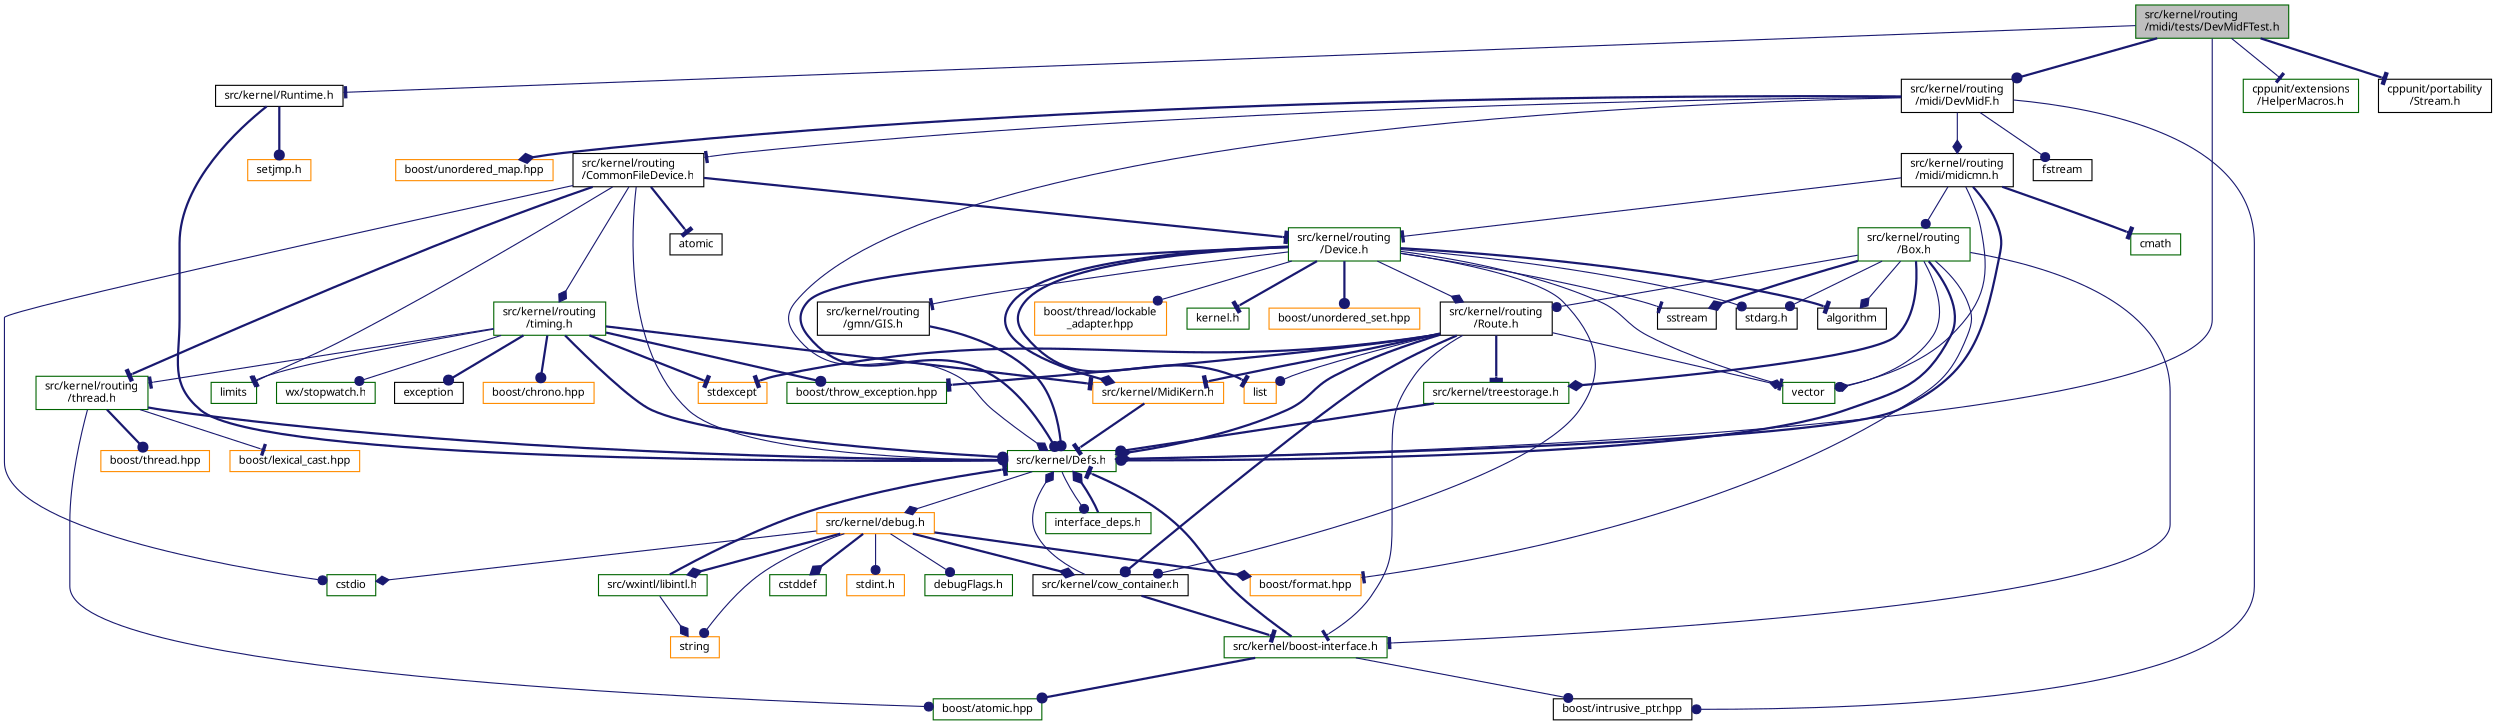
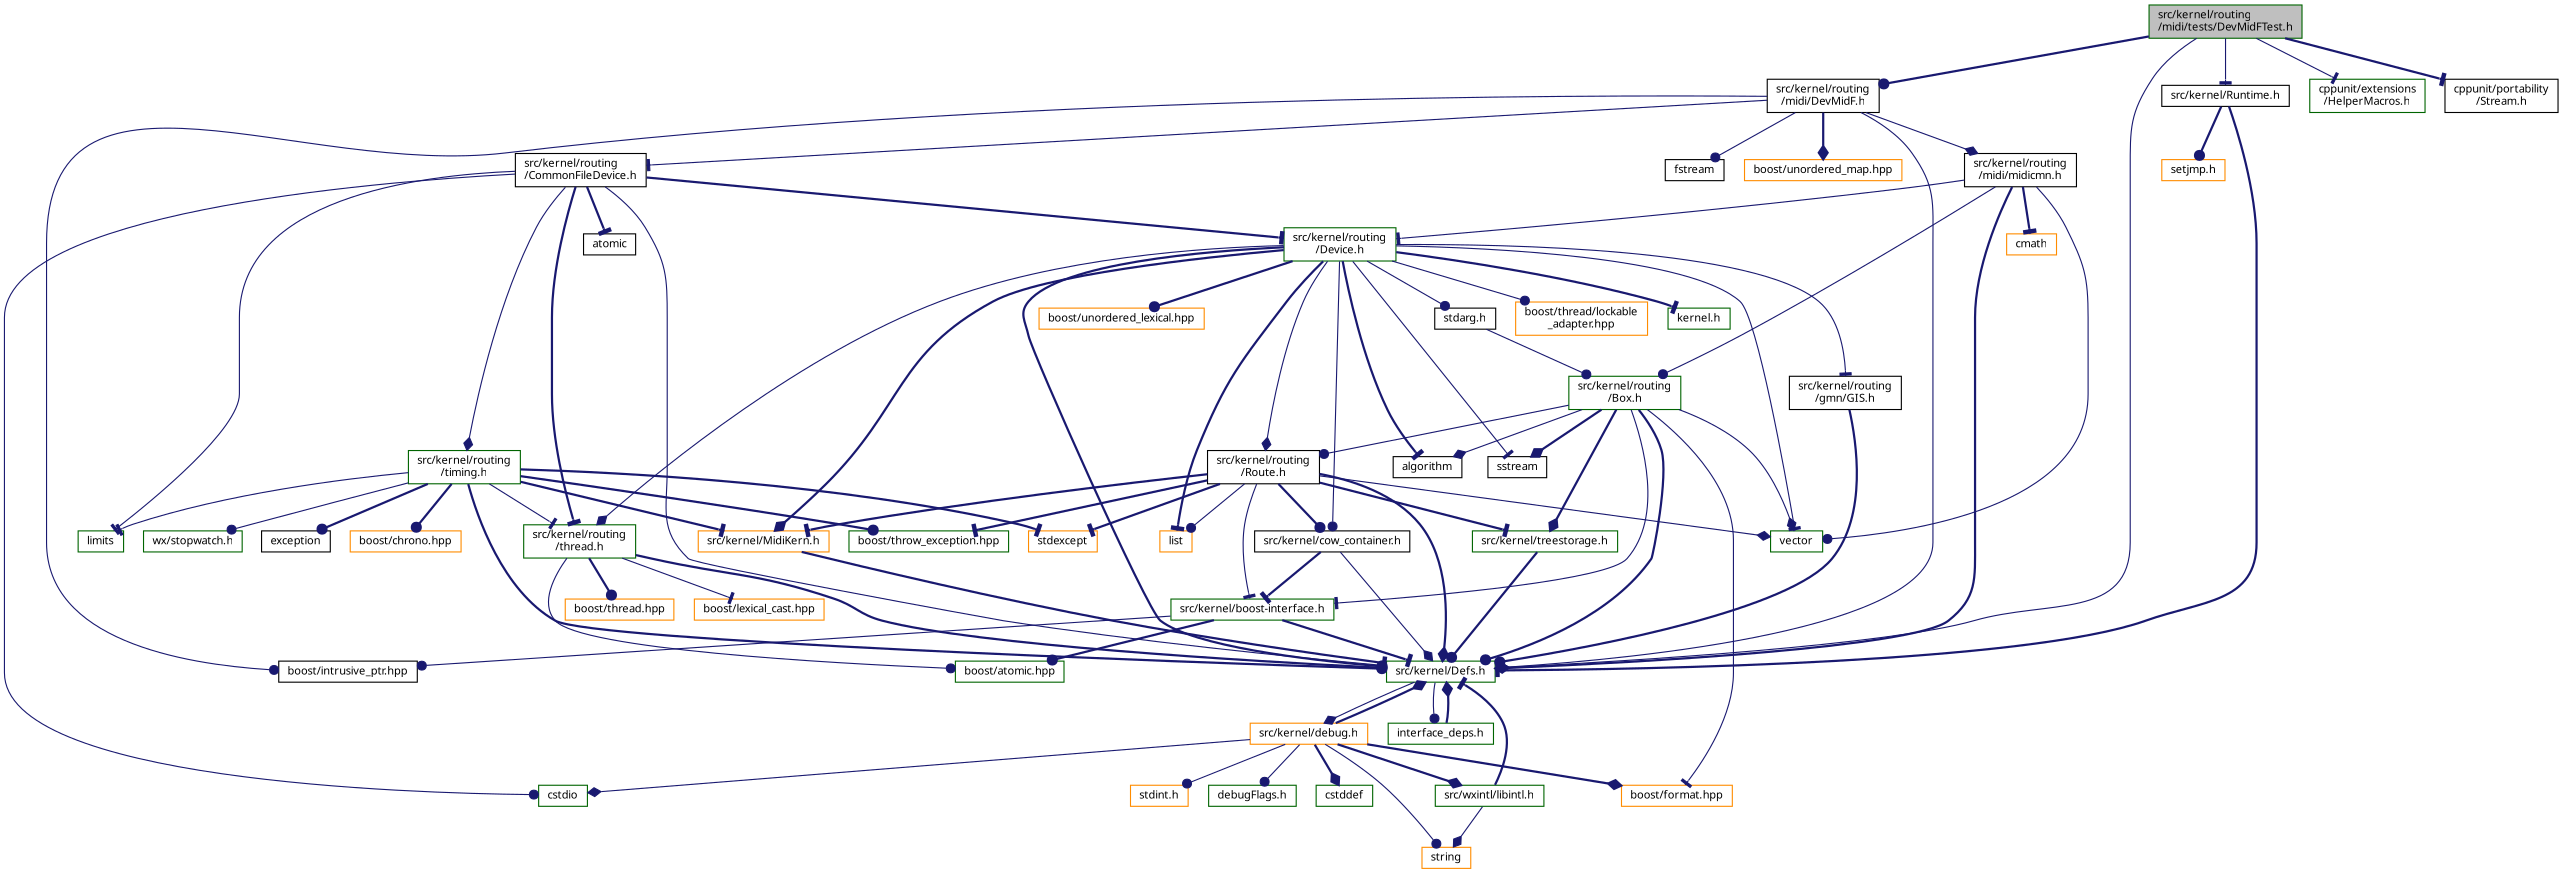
(2156, 244) -> (2032, 244)
(1838, 283) -> (1534, 351)
none -> (918, 311)
(1344, 319) -> (1122, 319)
(987, 553) -> (1375, 706)
